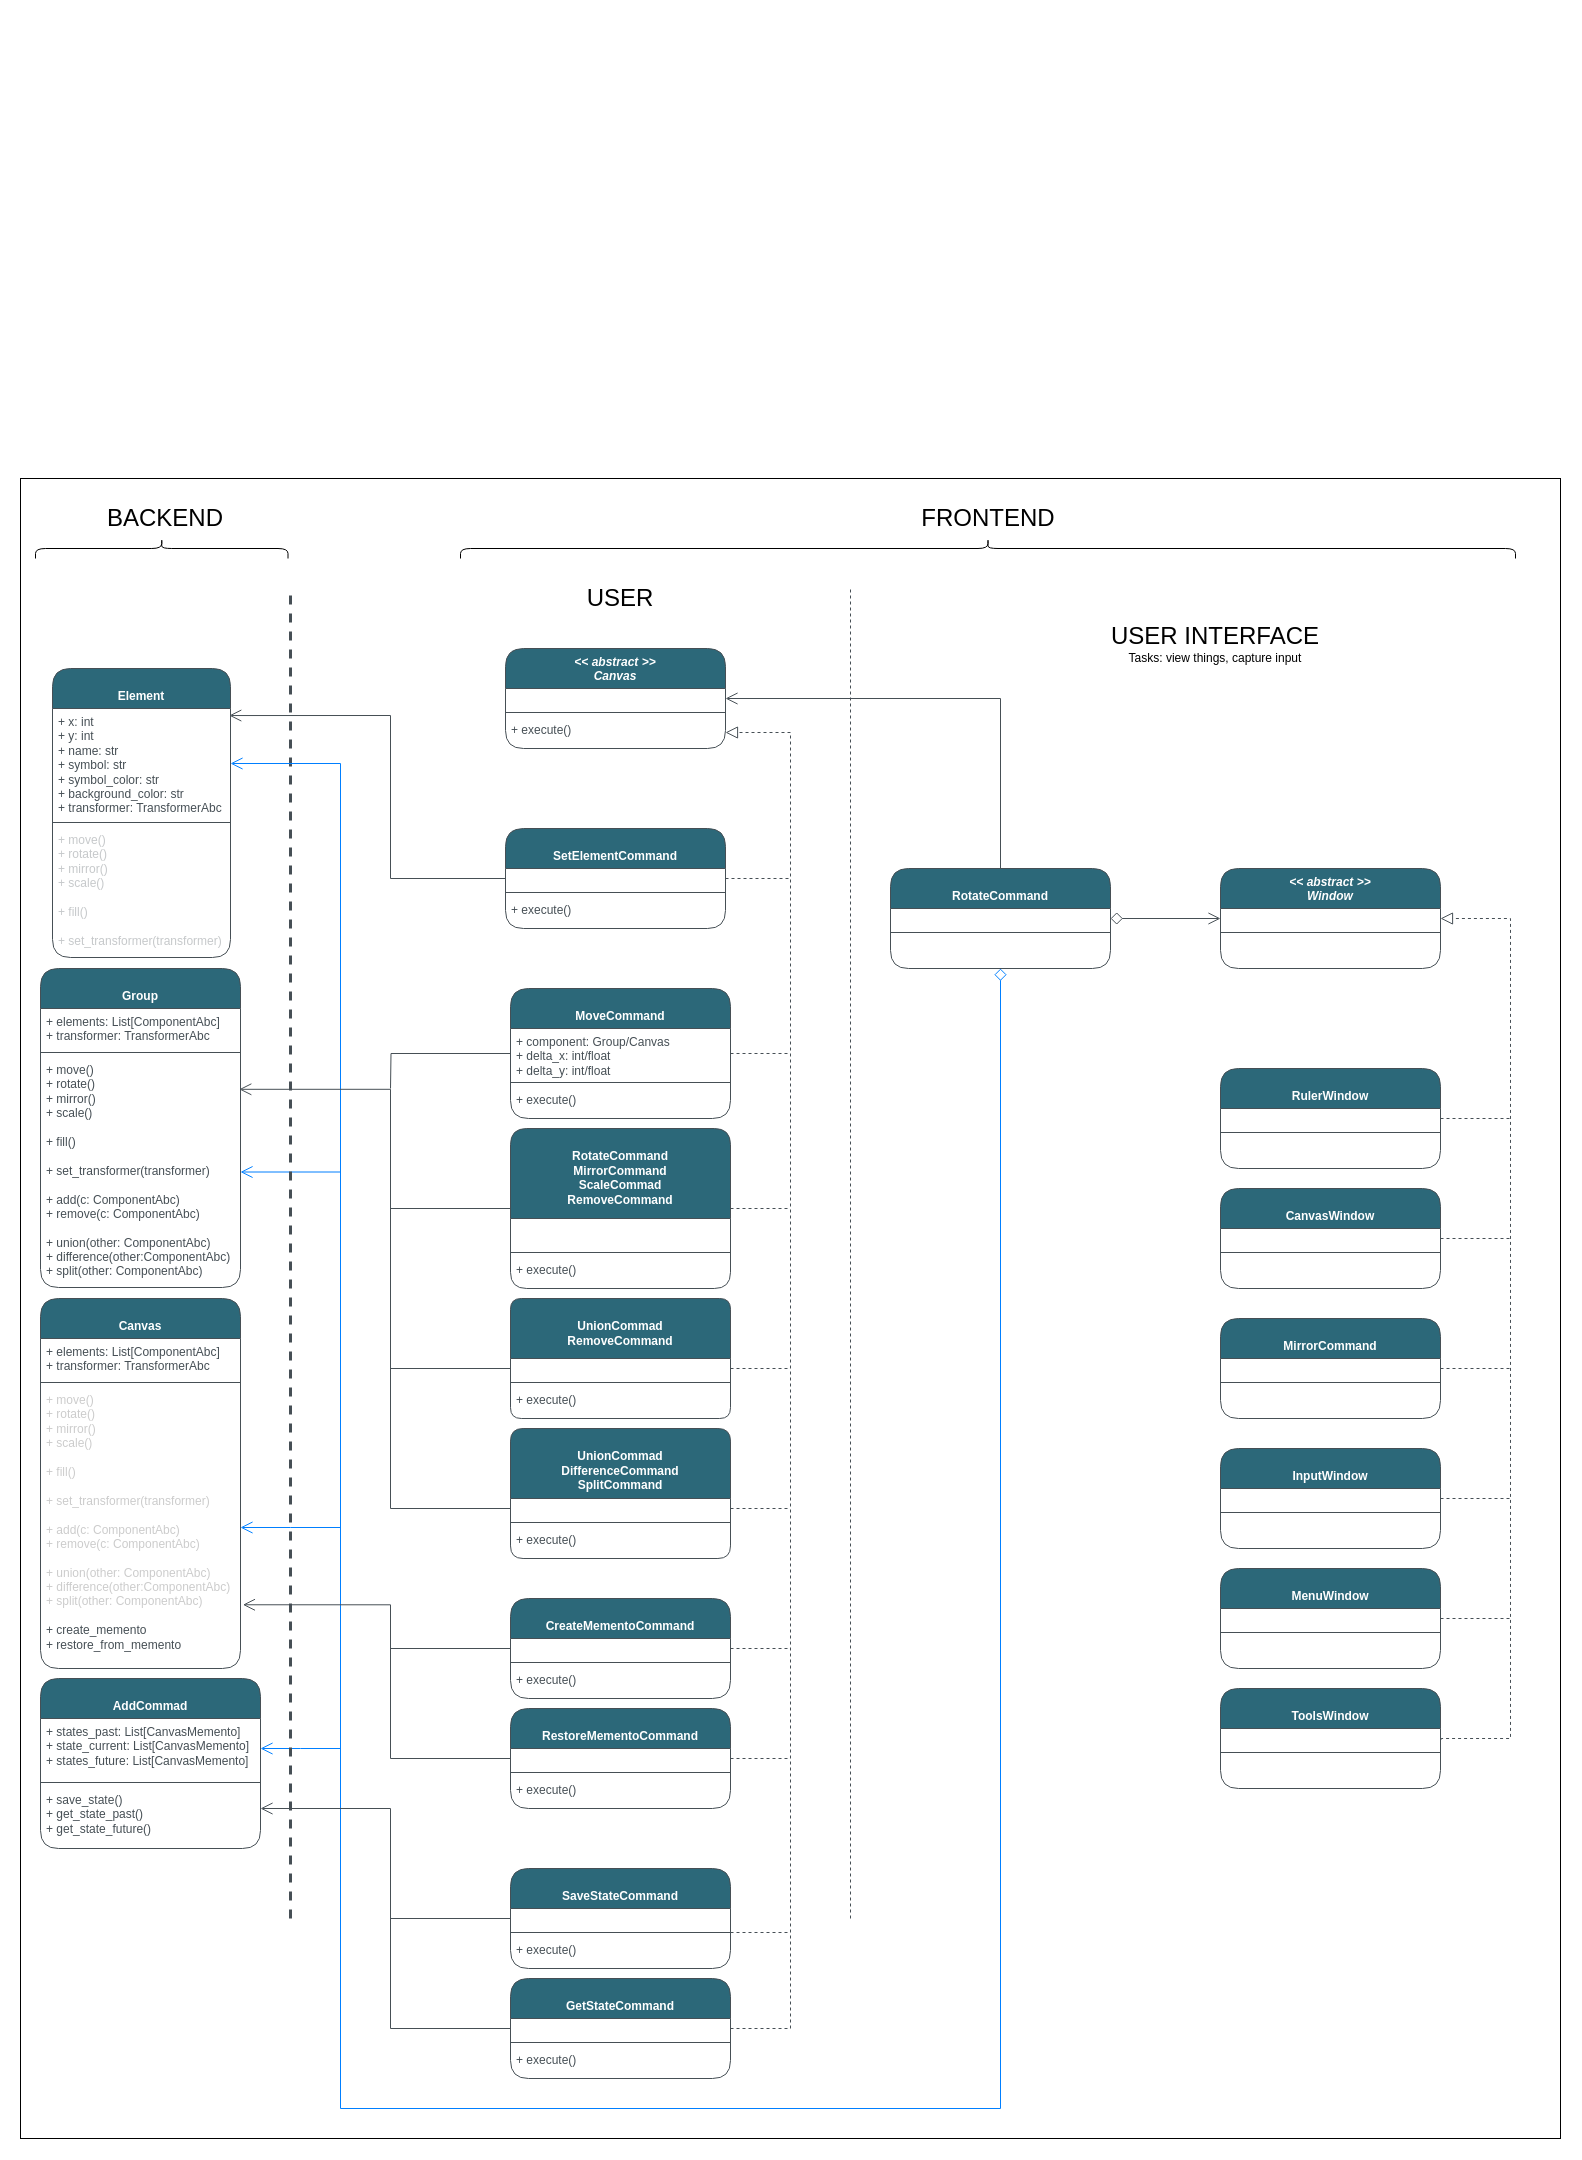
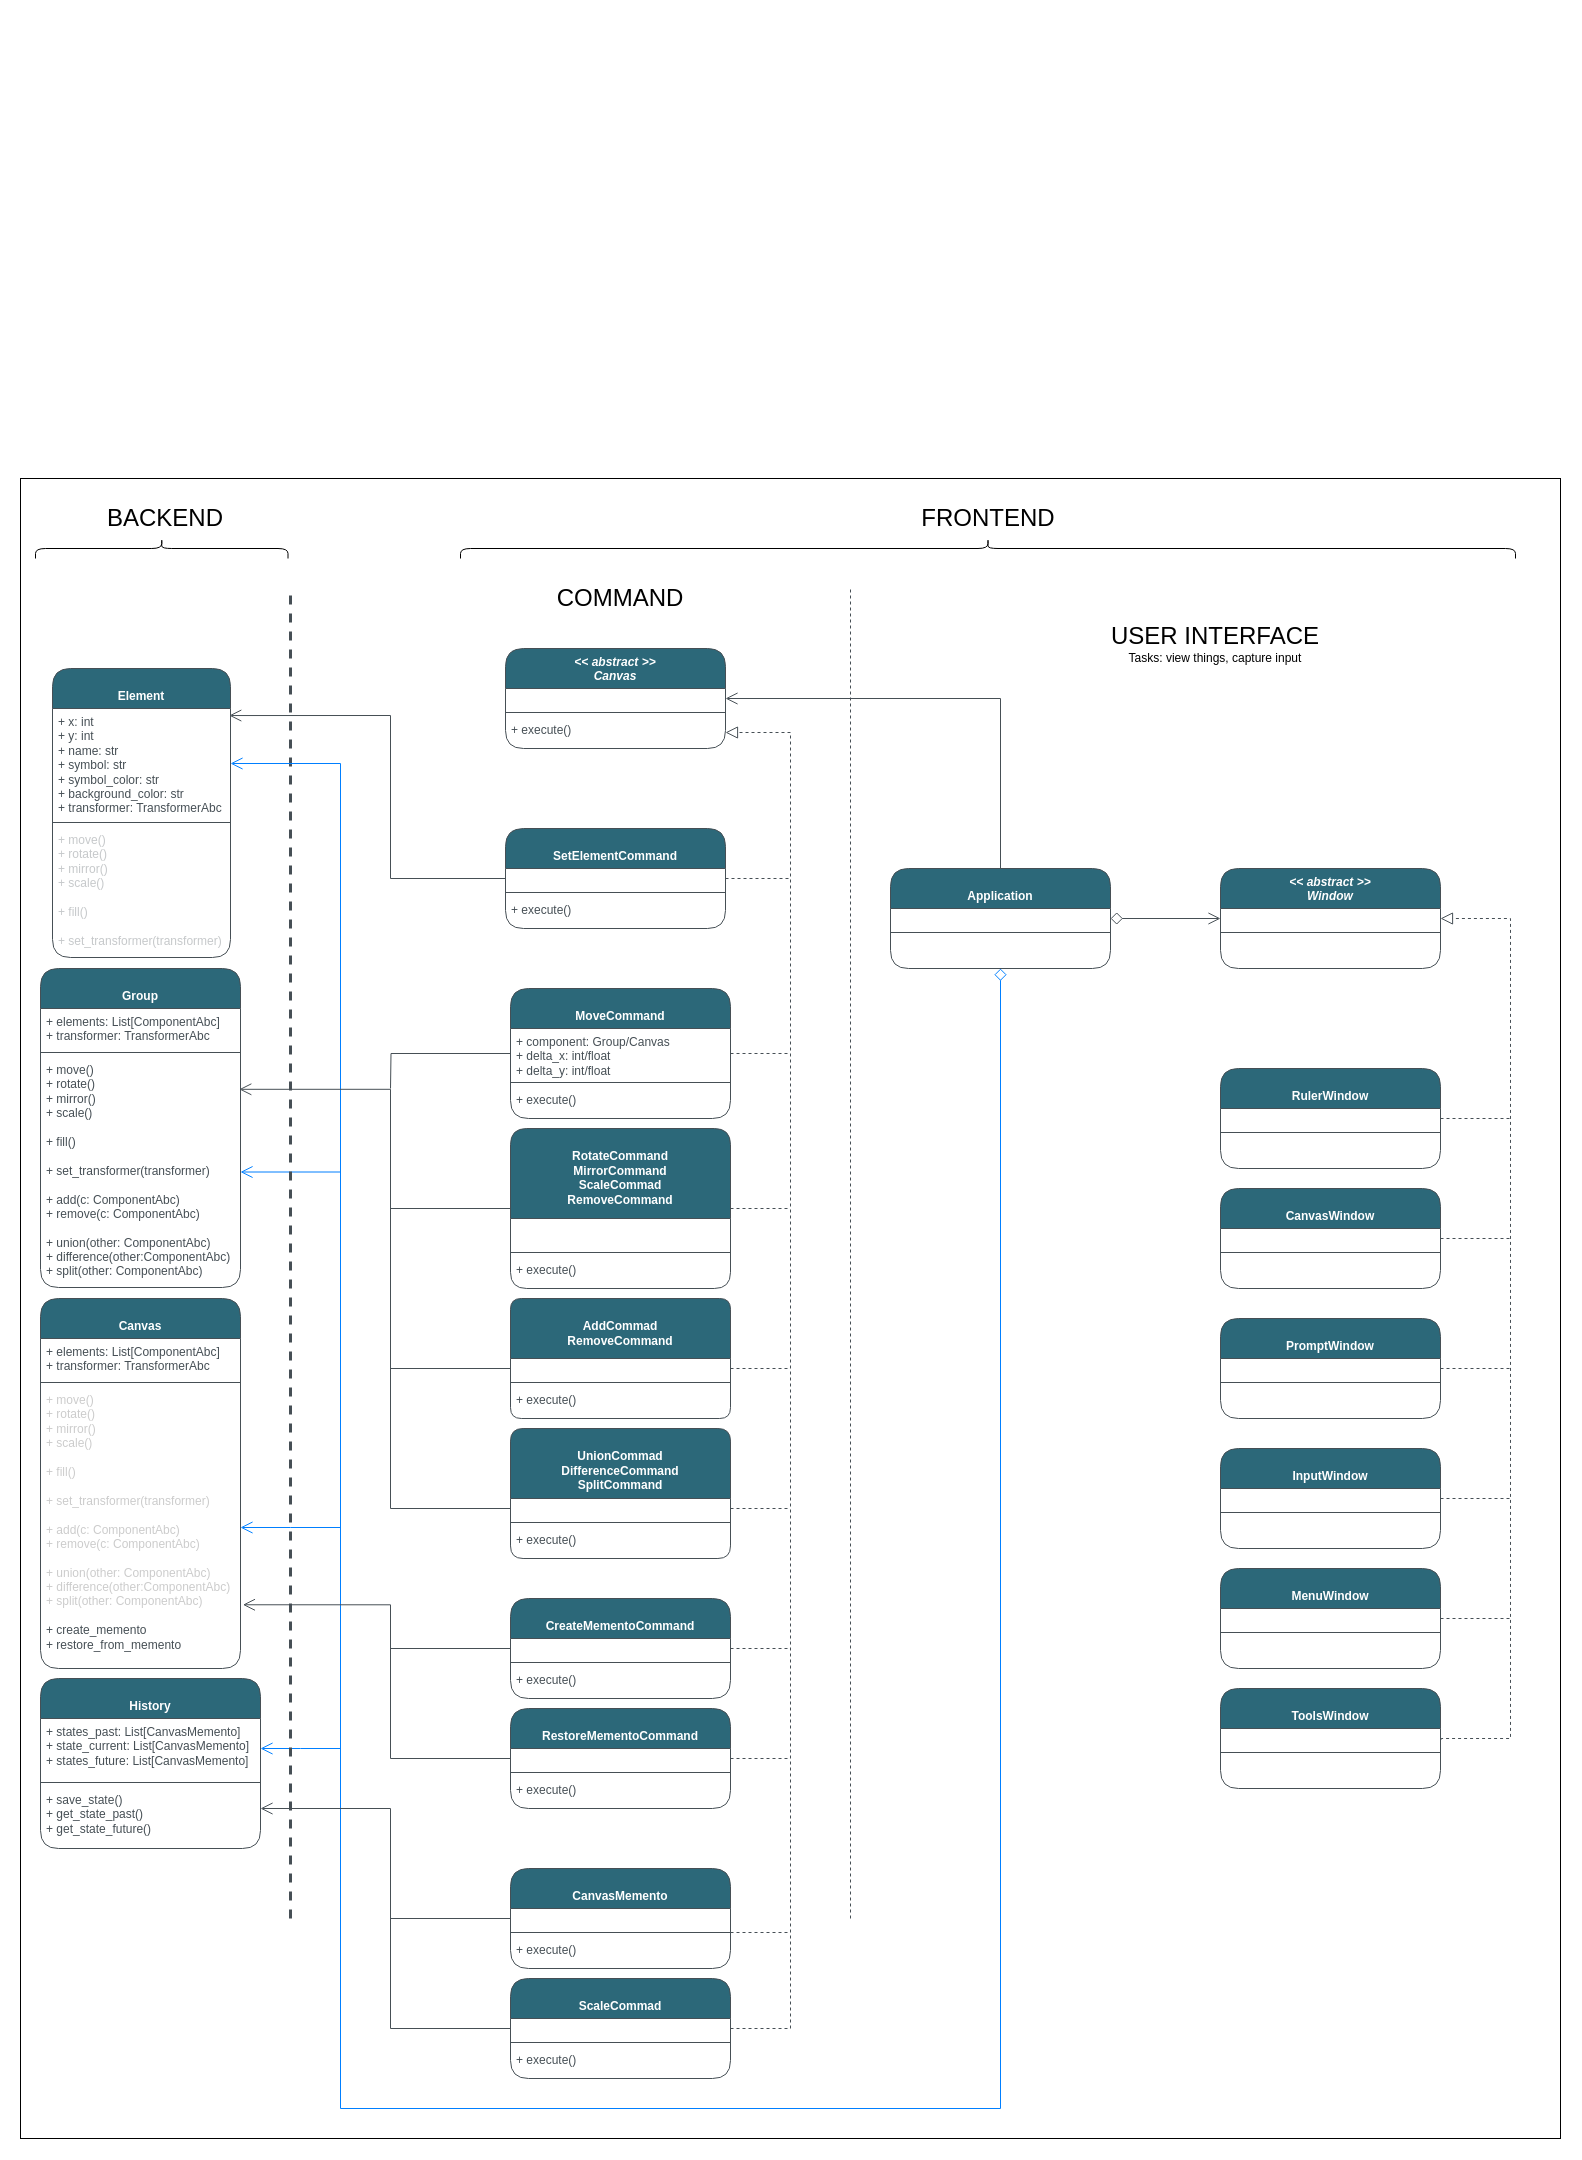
(621, 599) -> (621, 599)
(1001, 883) -> (1001, 883)
(621, 1320) -> (621, 1320)
(1331, 1333) -> (1331, 1333)
(151, 1693) -> (151, 1693)
(621, 1883) -> (621, 1883)
(621, 1993) -> (621, 1993)
